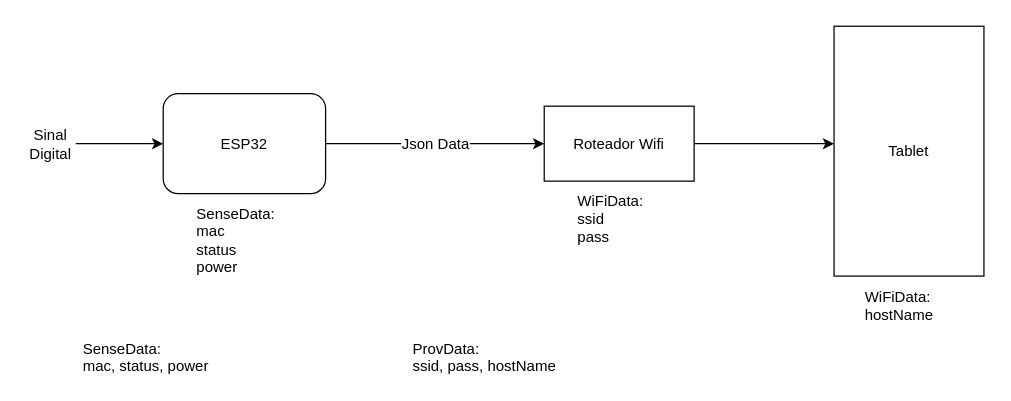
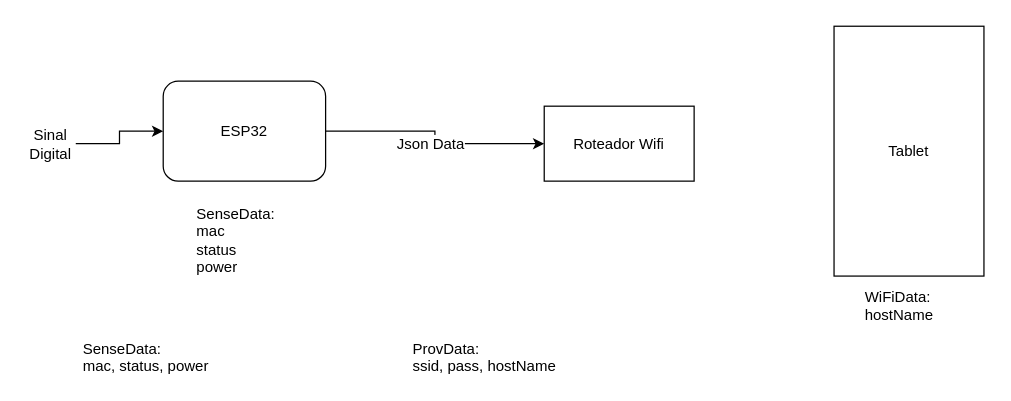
(244, 144) -> (244, 131)
(760, 144) -> none
(619, 214) -> none
